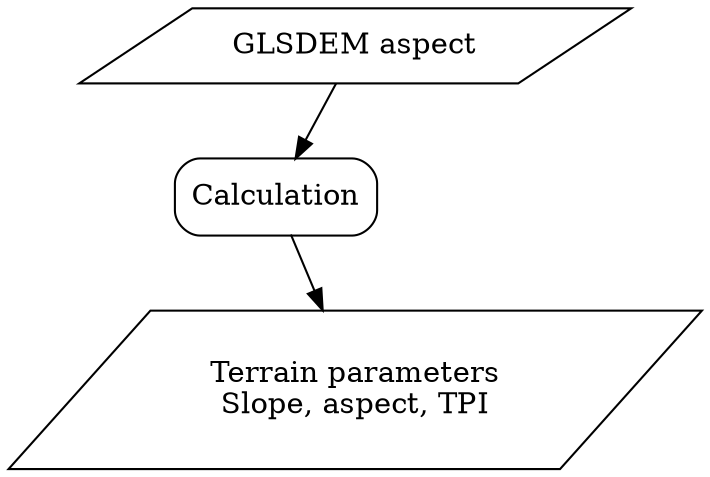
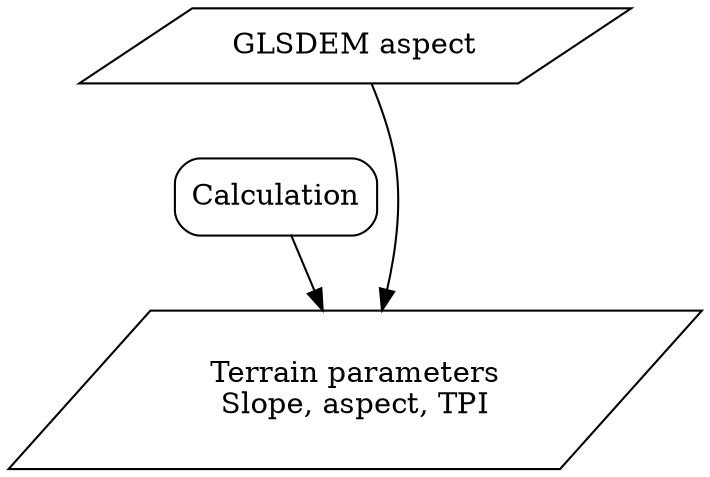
(321, 112) -> (398, 185)
